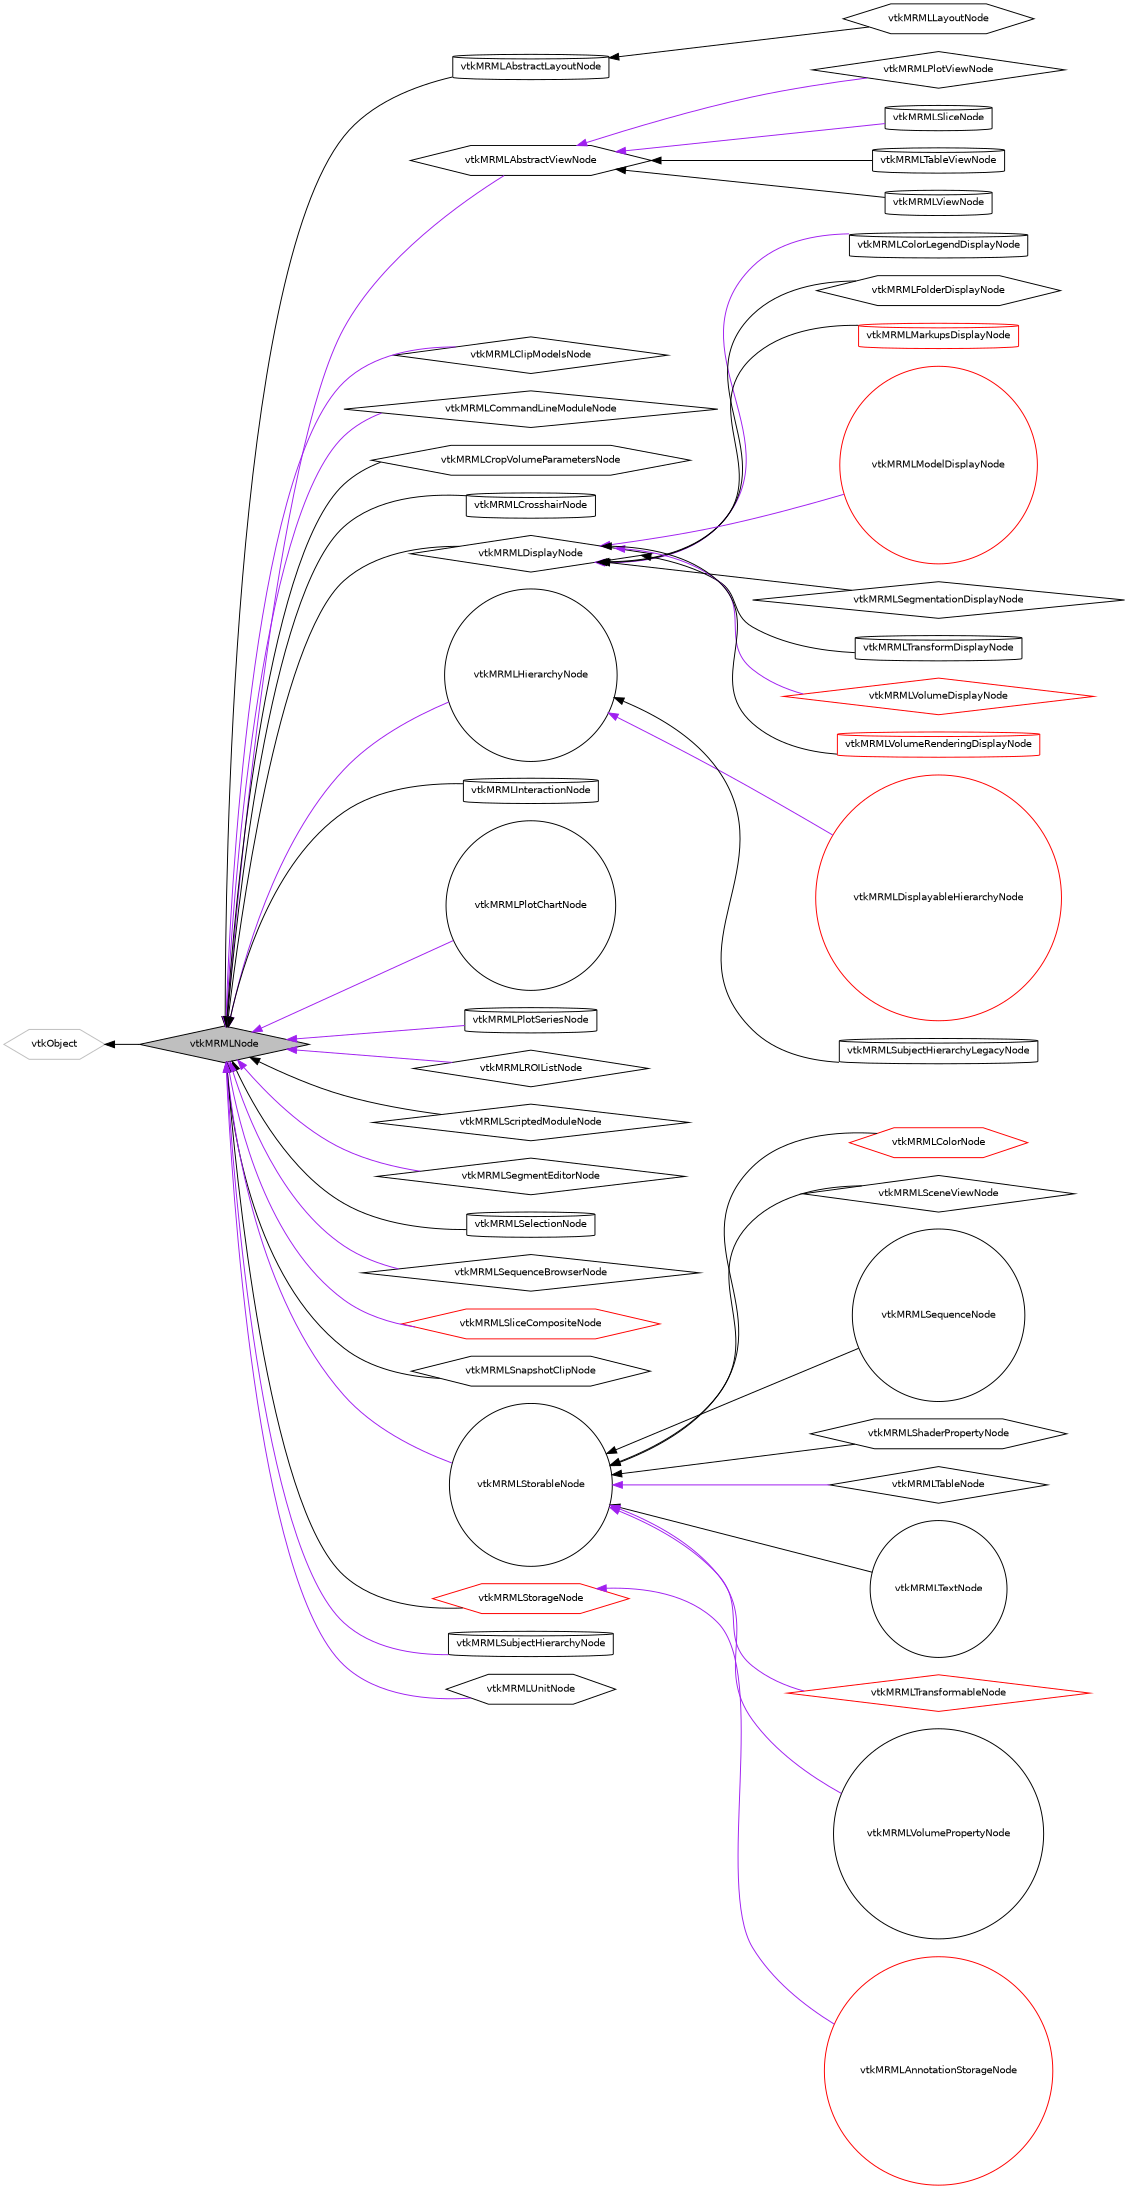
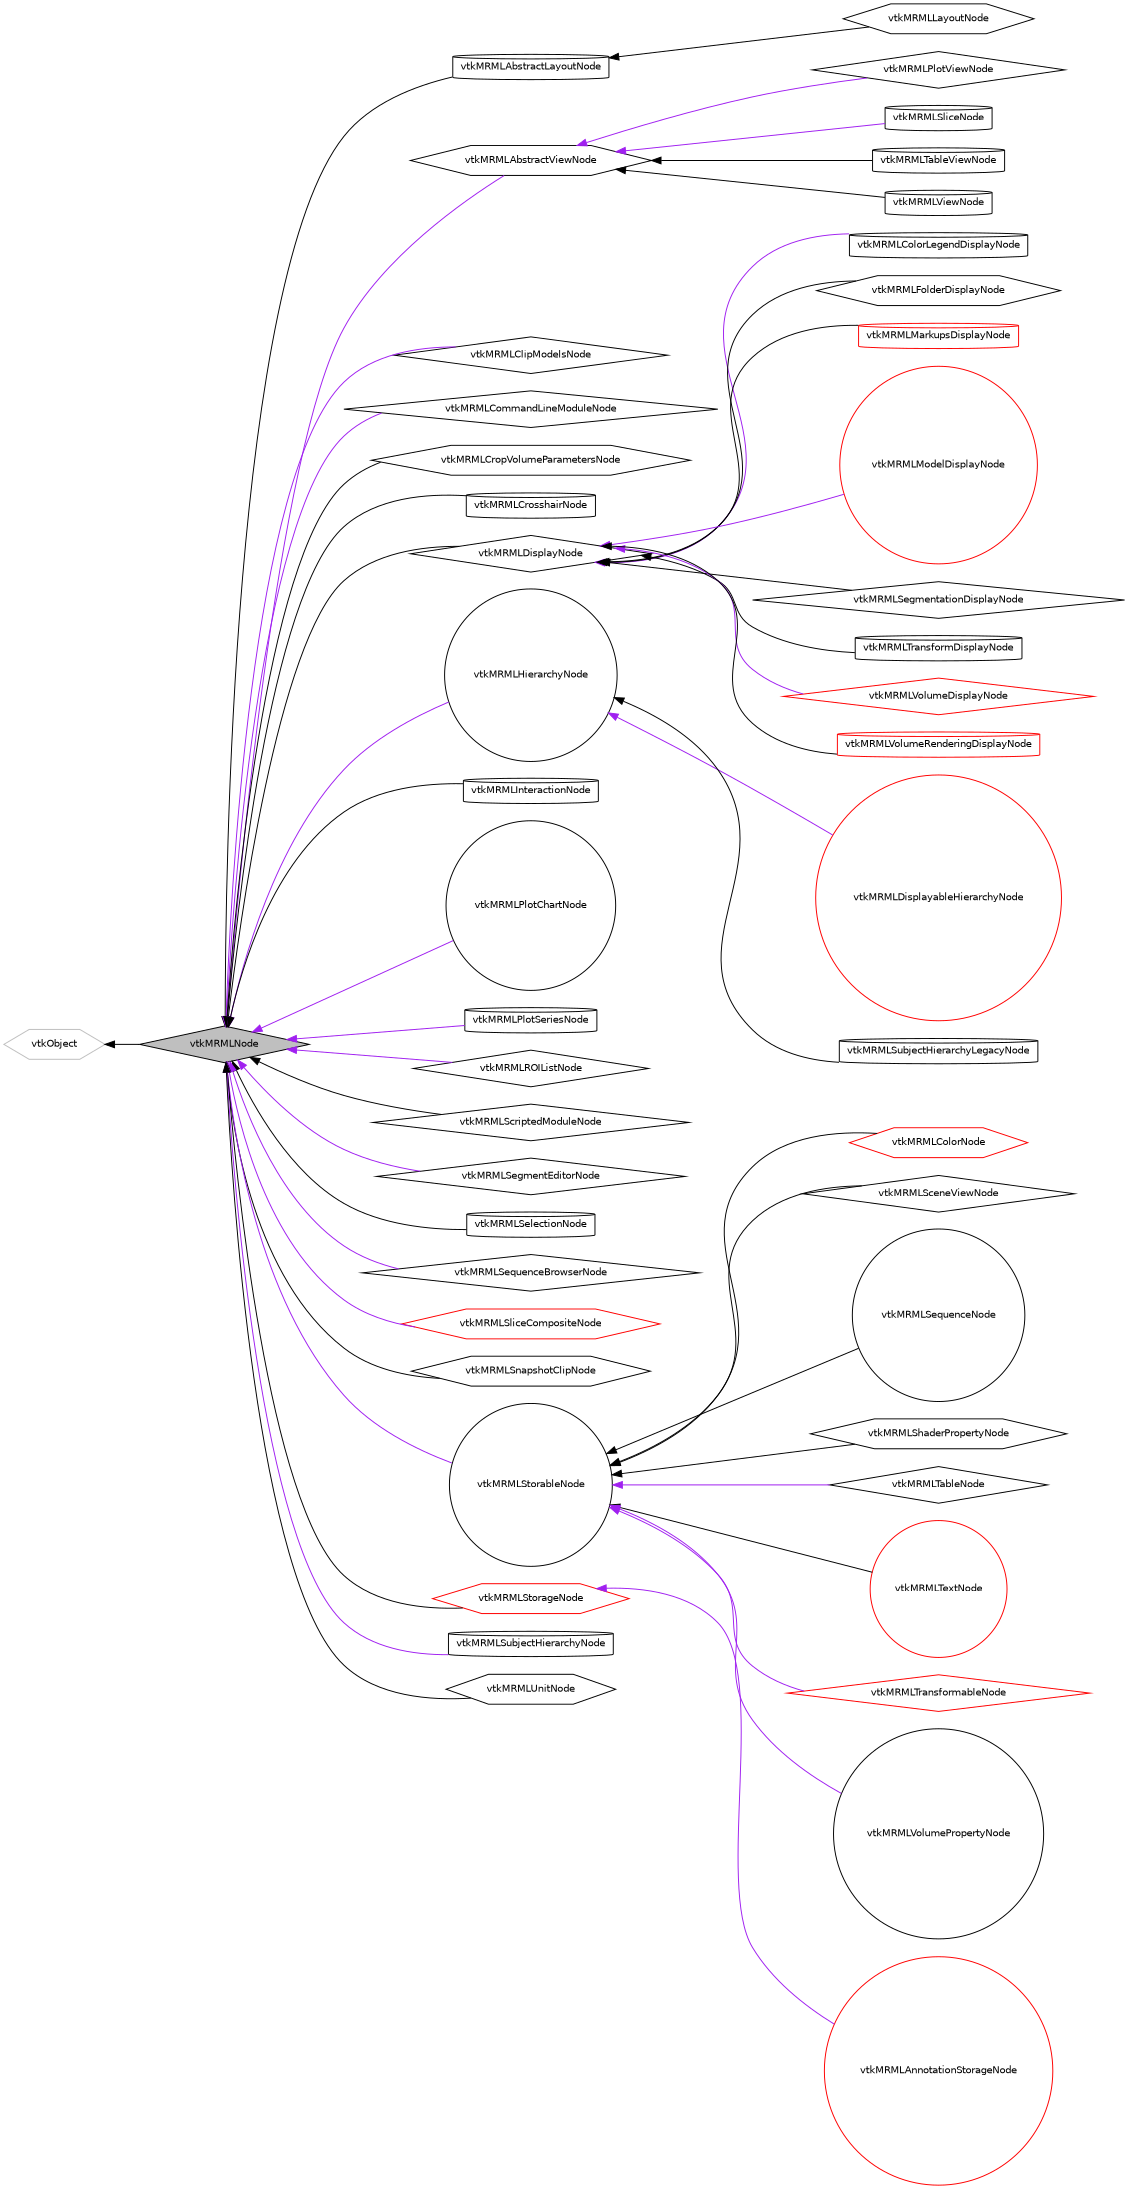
(265, 1443) -> (265, 1443)
(939, 1589) -> (939, 1589)
